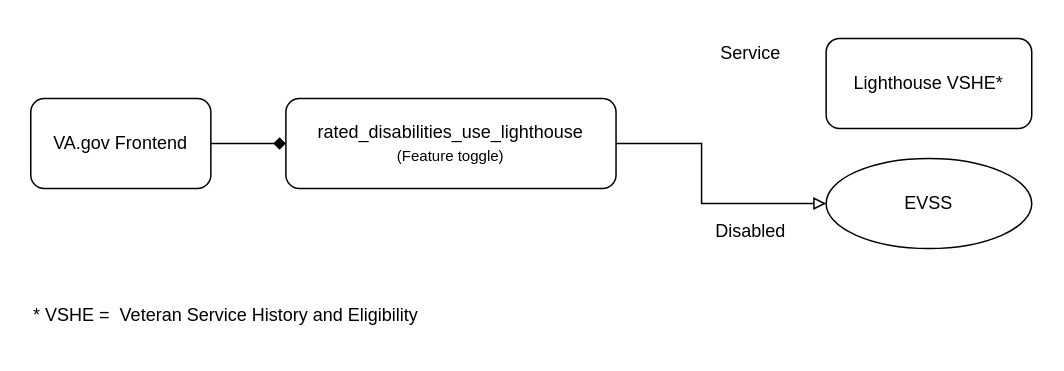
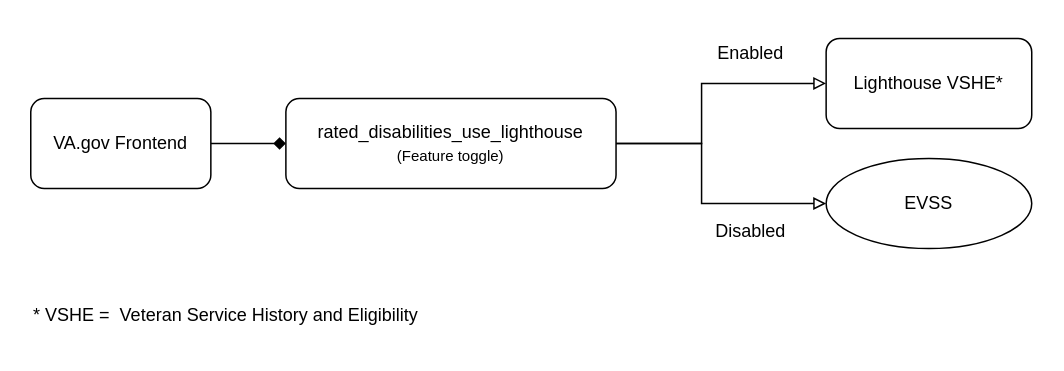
(751, 53) -> (751, 53)
none -> (728, 83)
